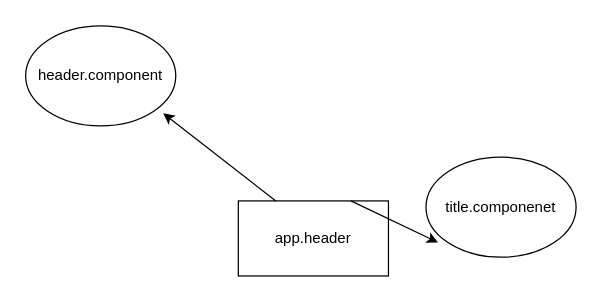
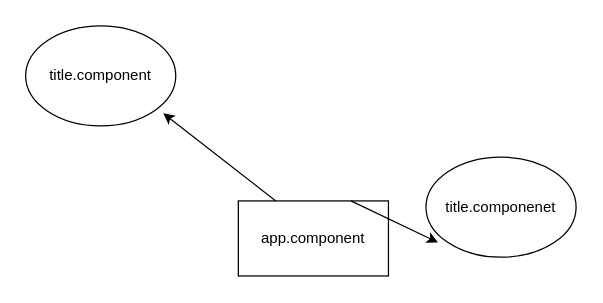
(101, 76) -> (101, 76)
(313, 238) -> (313, 238)
